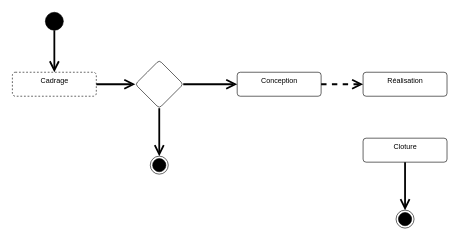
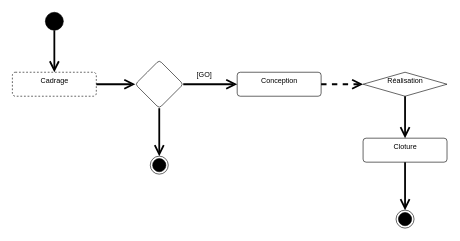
none -> (204, 75)
(405, 84) -> (405, 84)
none -> (405, 115)
